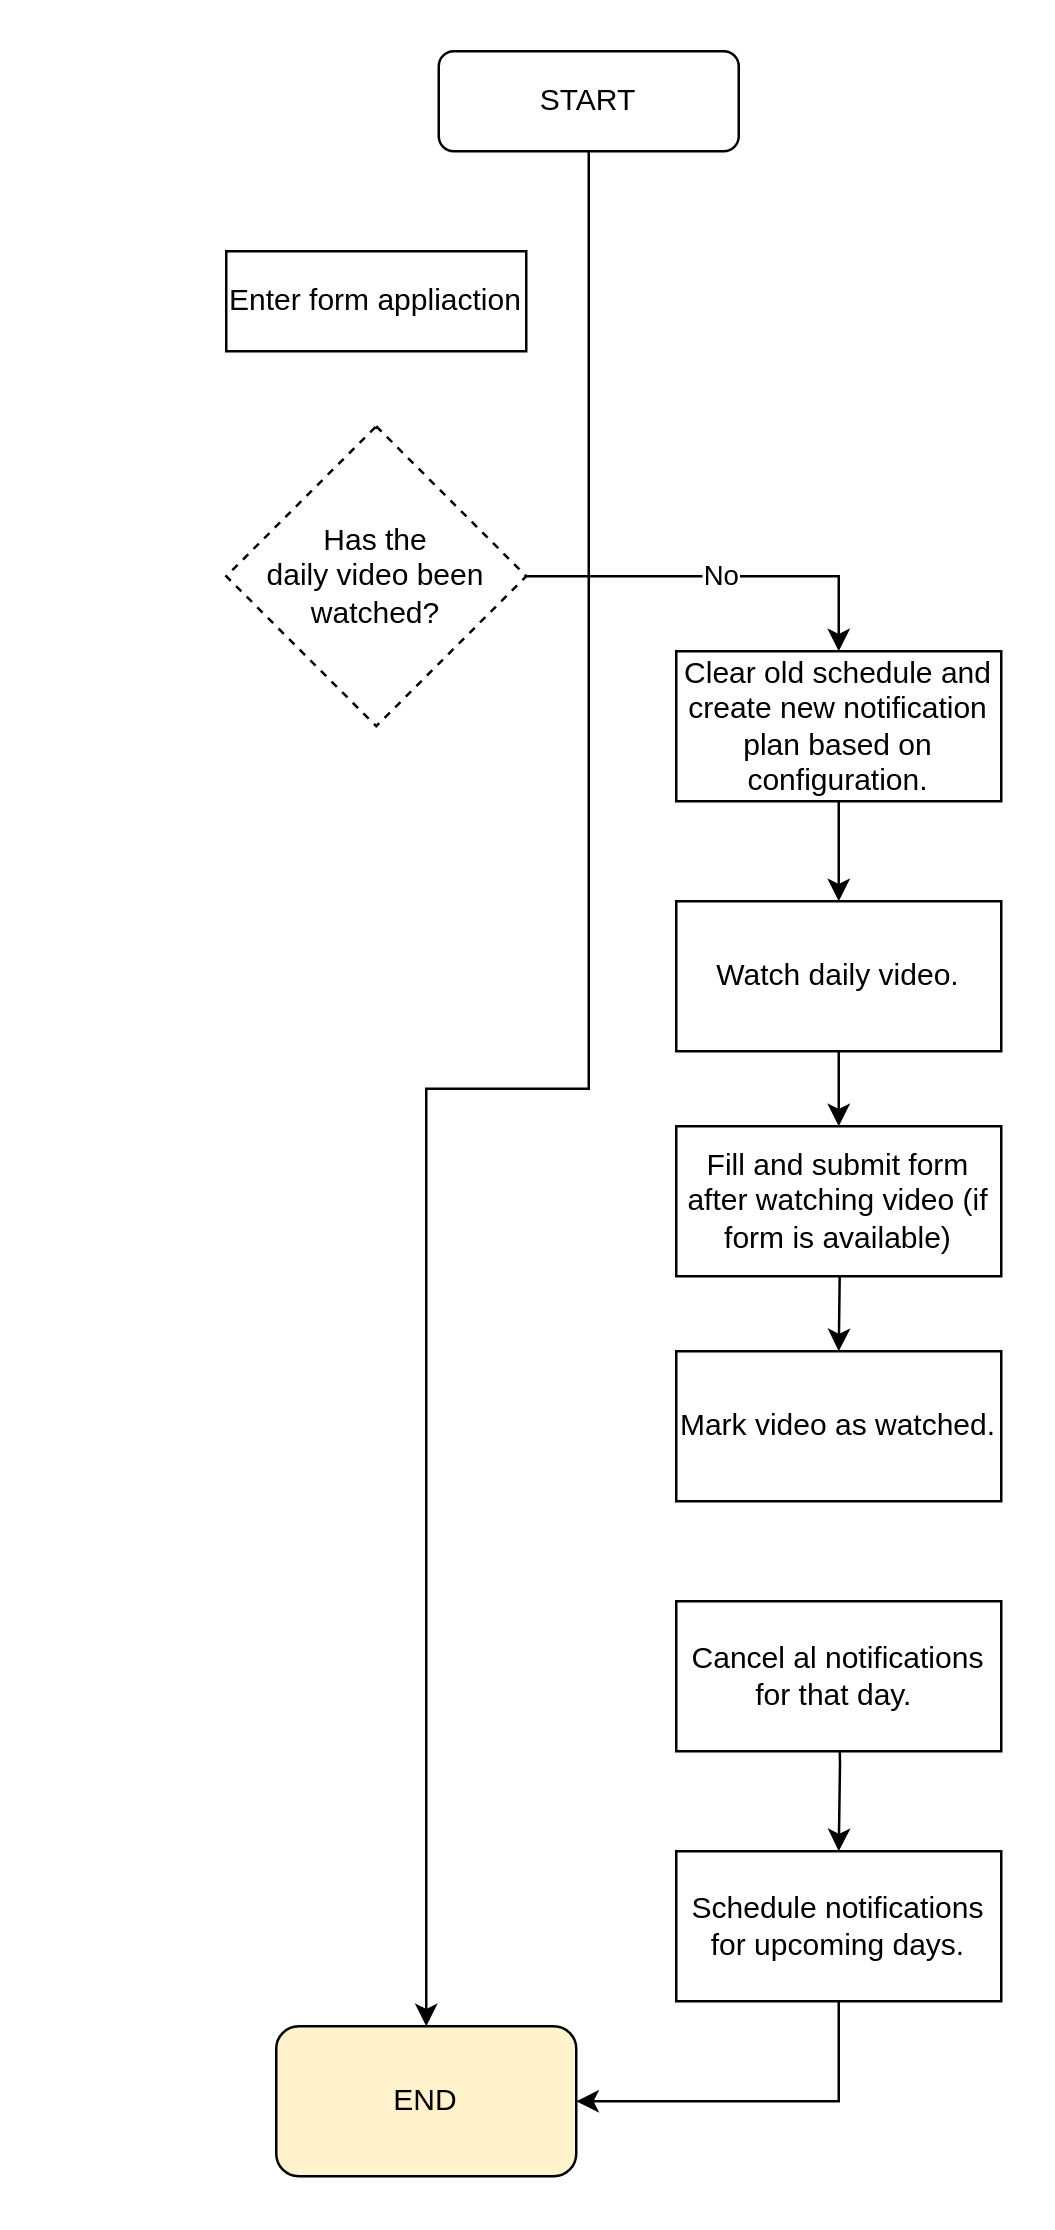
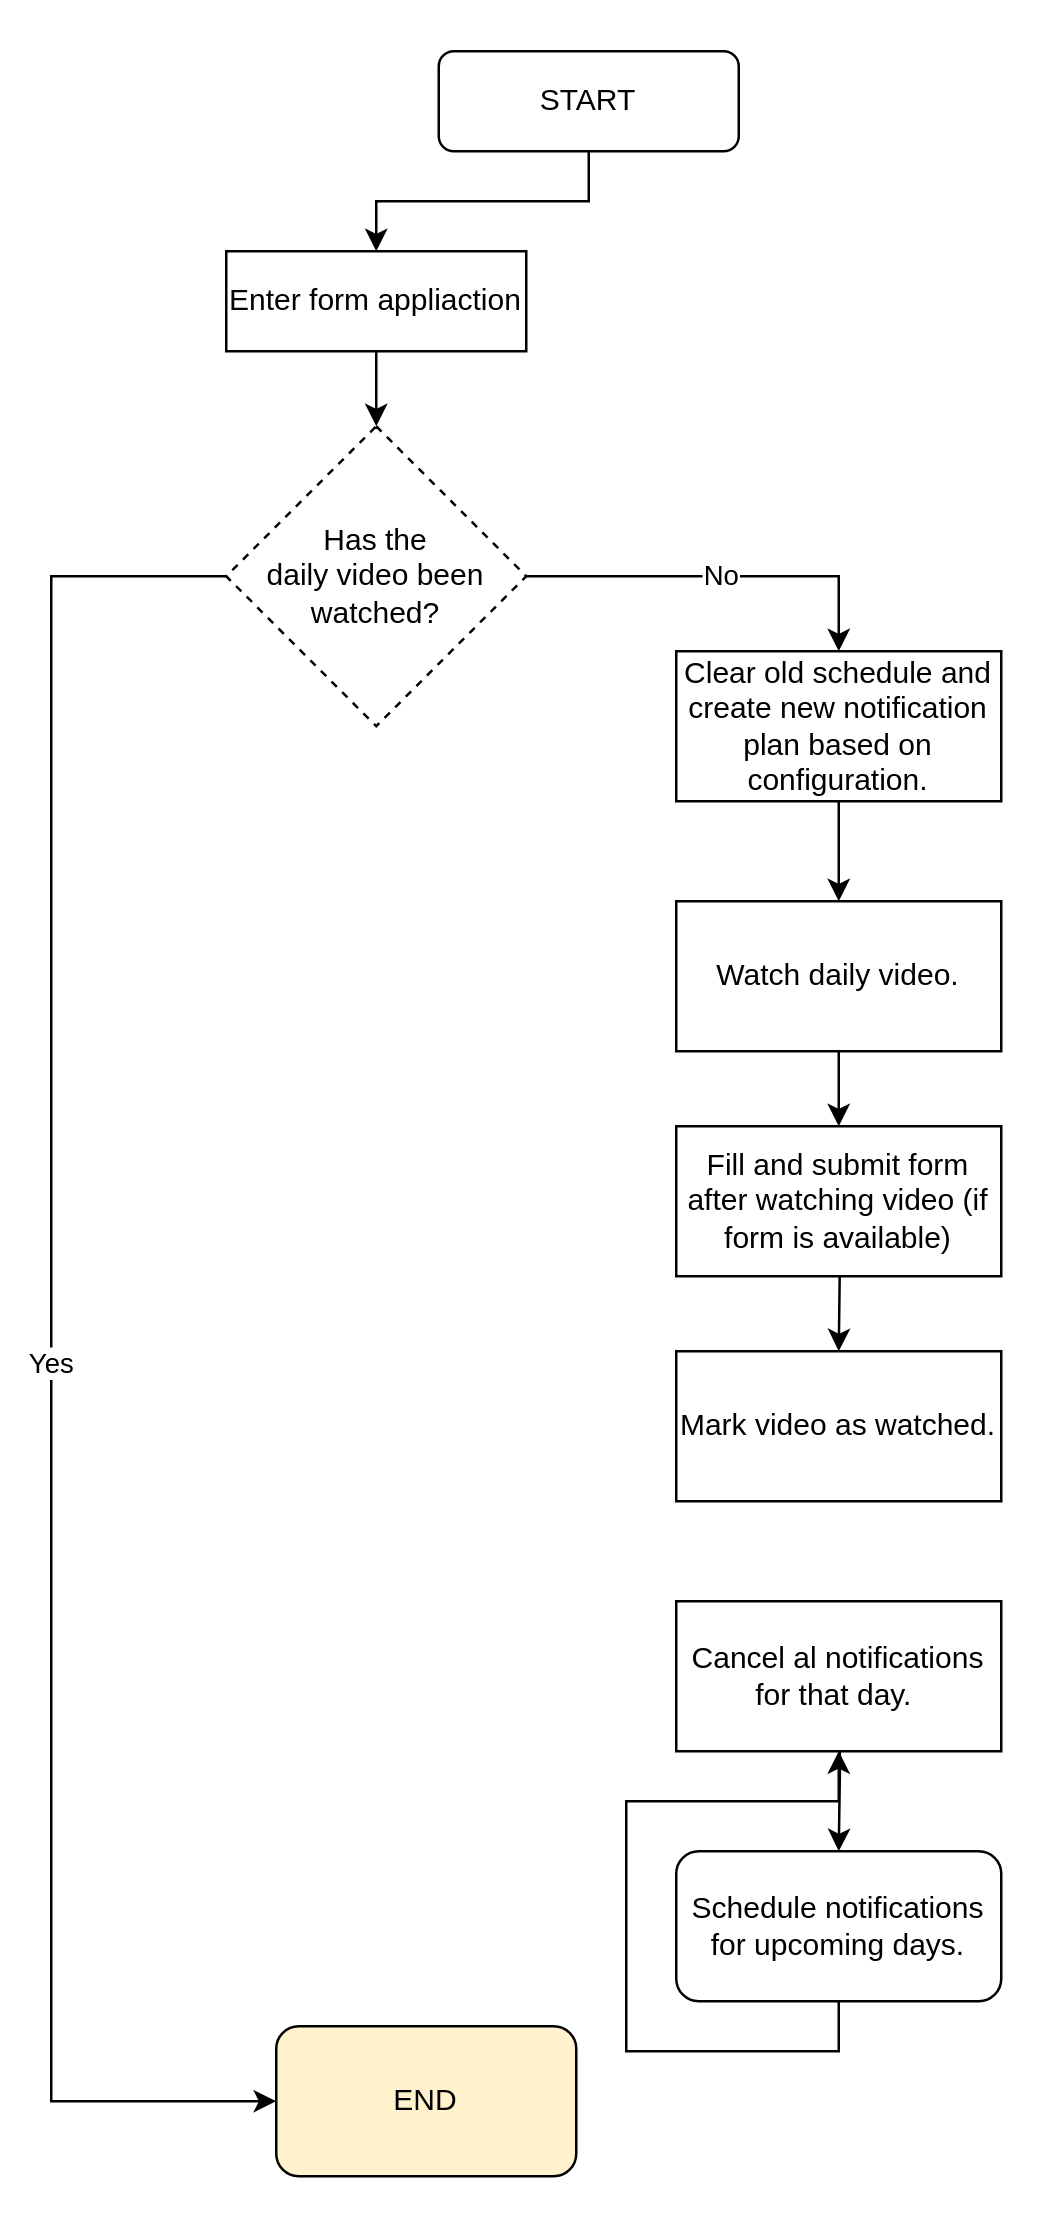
none -> (376, 380)
(426, 1215) -> (465, 201)
none -> (51, 1833)
(839, 1926) -> (839, 1926)
(741, 2101) -> (626, 1928)
